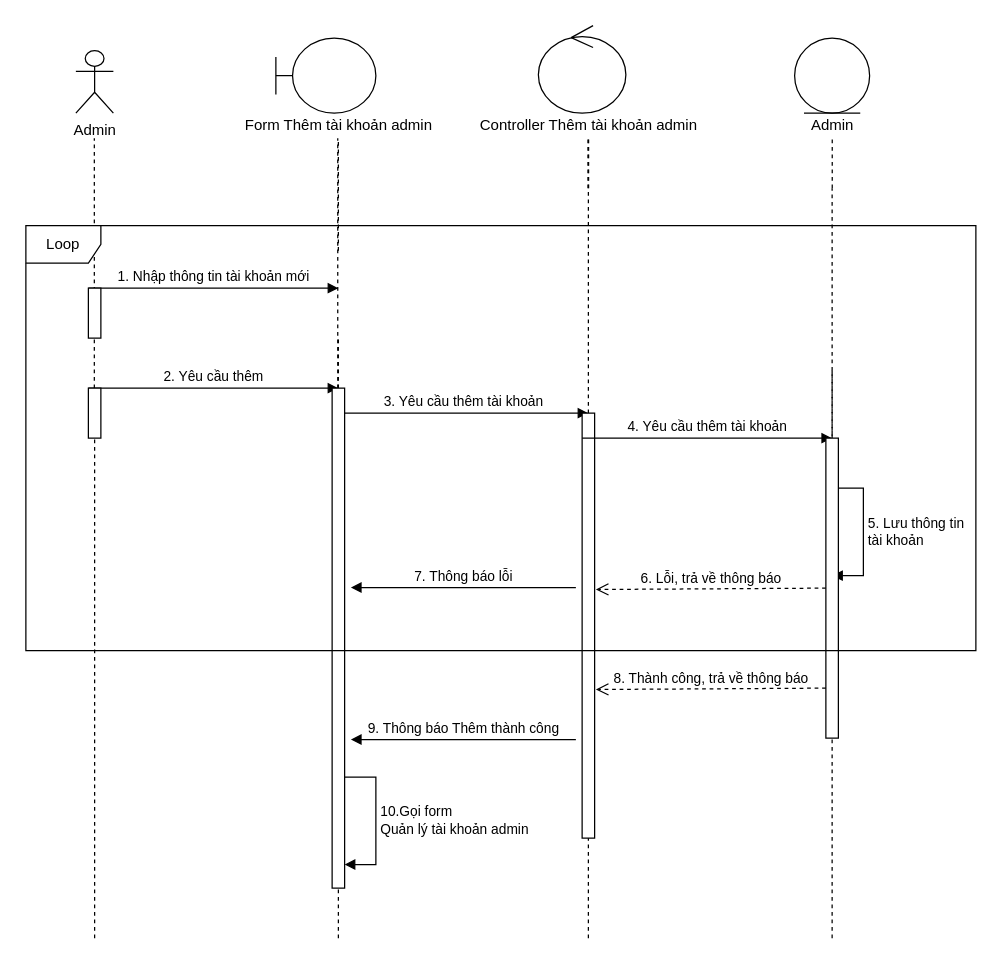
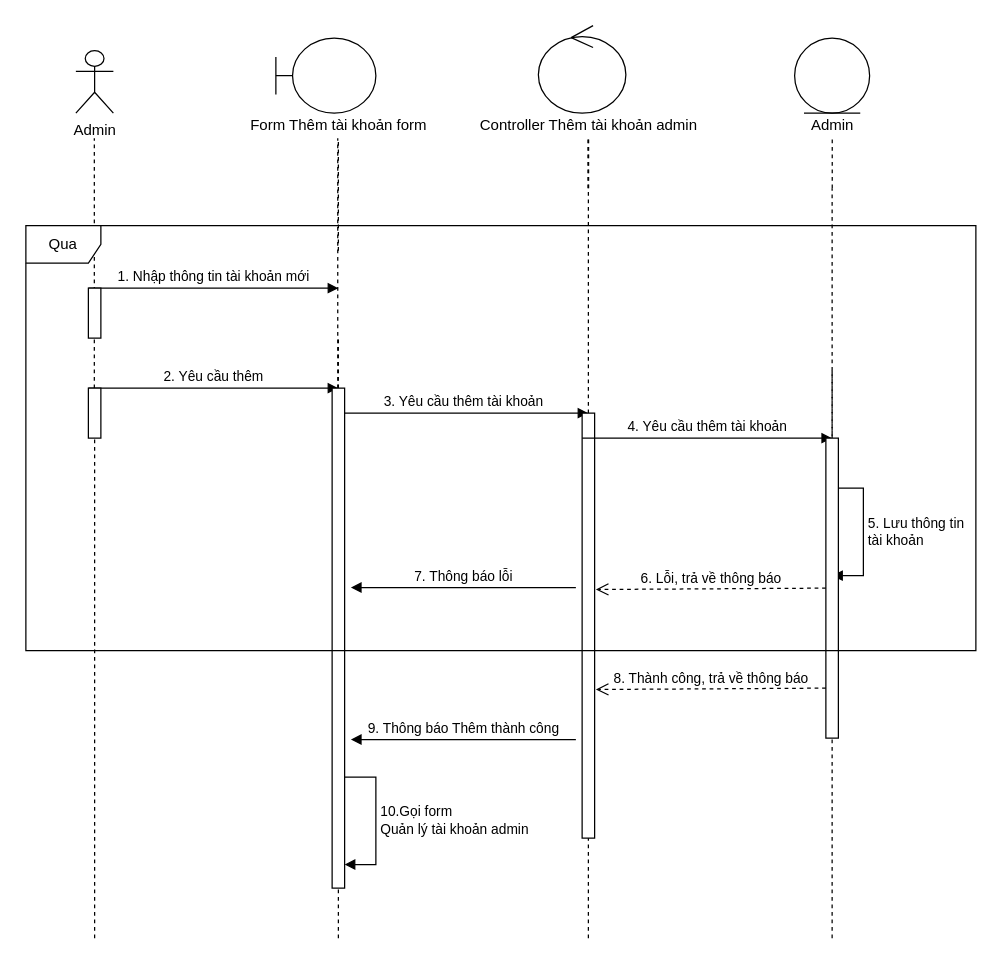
(339, 126) -> (339, 126)
(63, 244) -> (63, 244)
